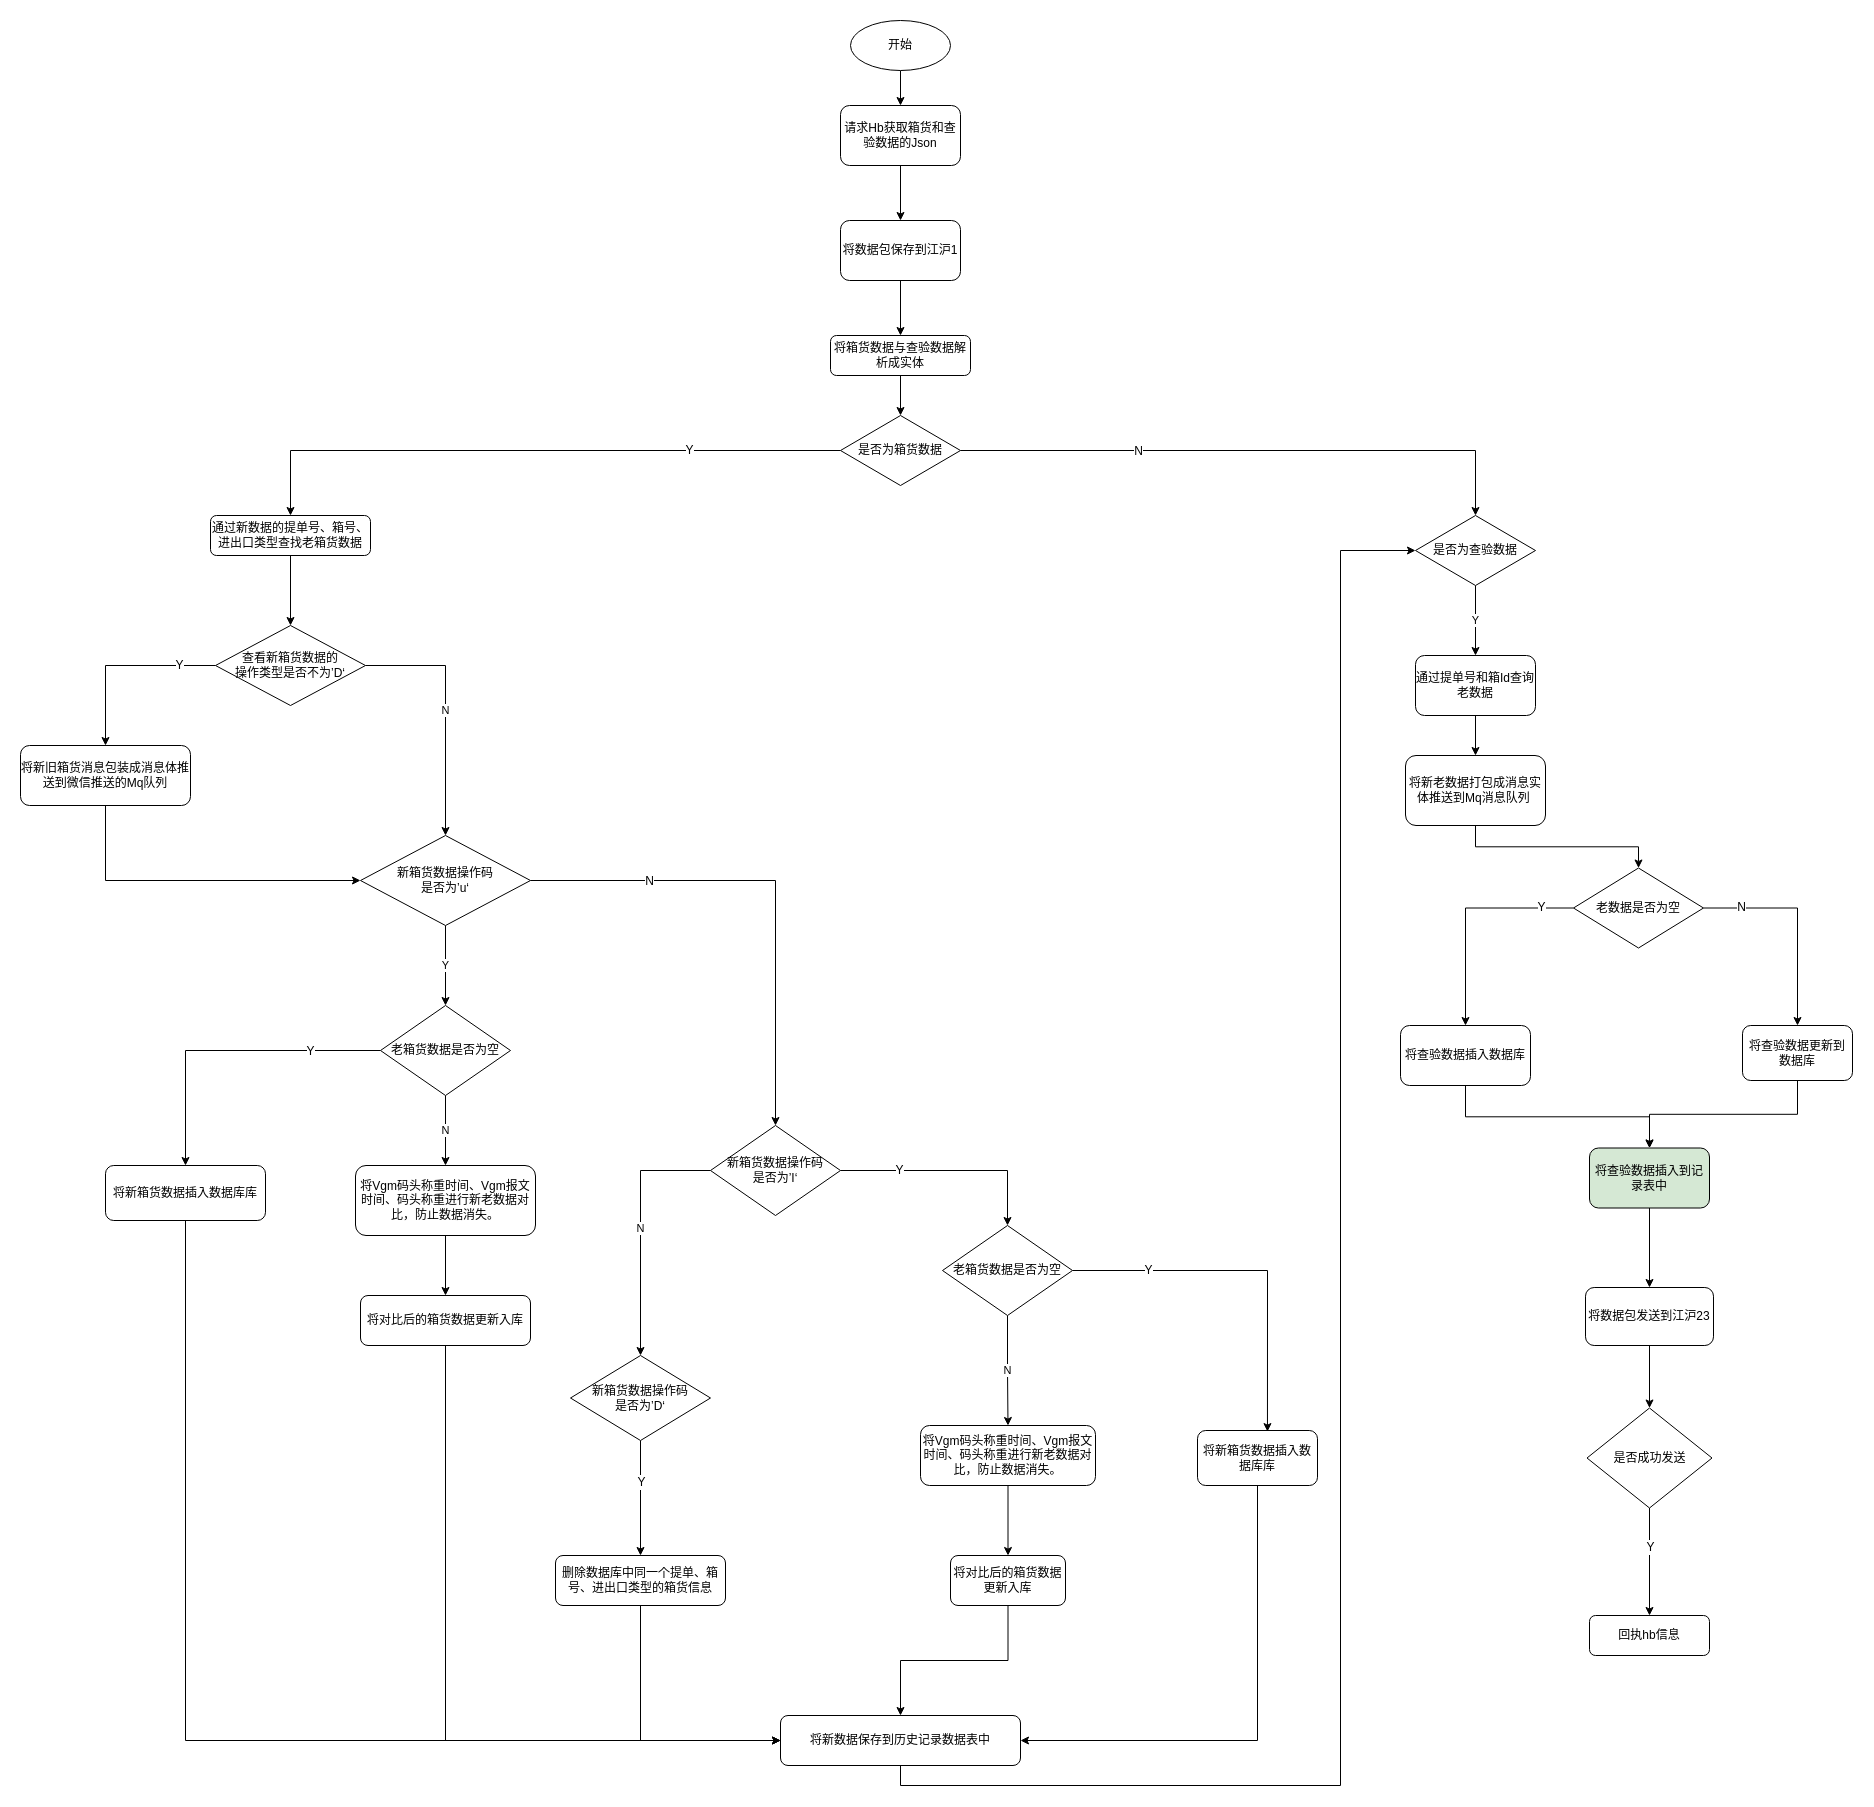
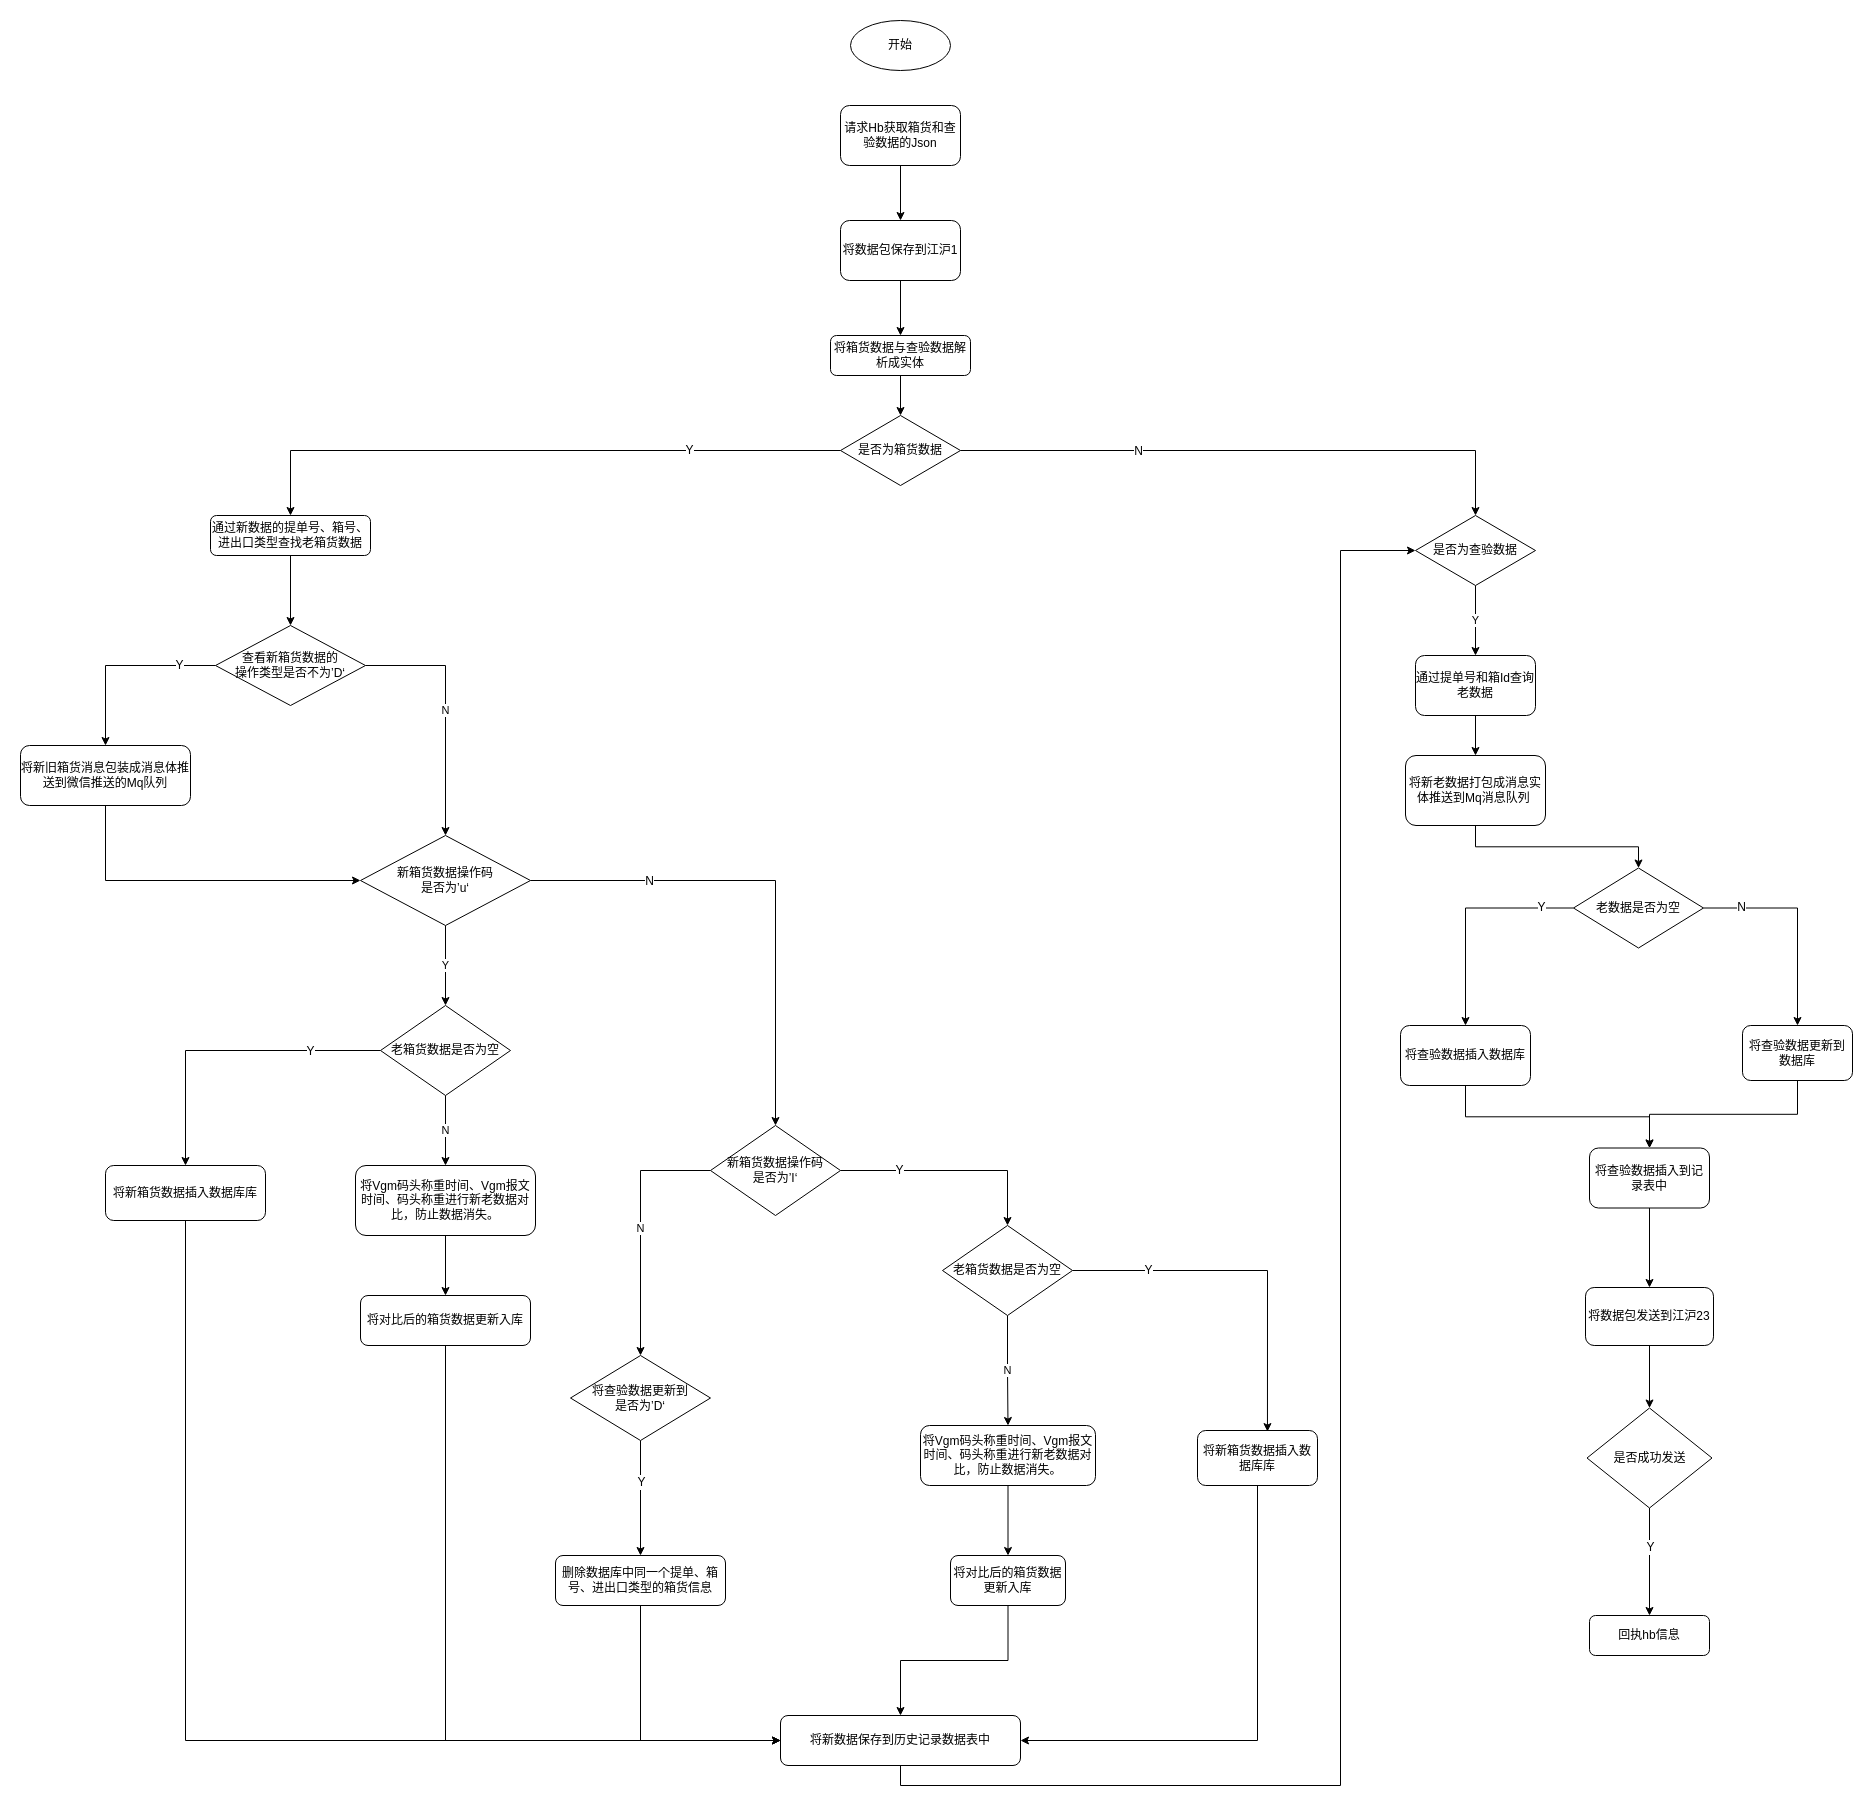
(901, 85) -> none
(1650, 1178) -> (1650, 1178)
(641, 1399) -> (641, 1399)
